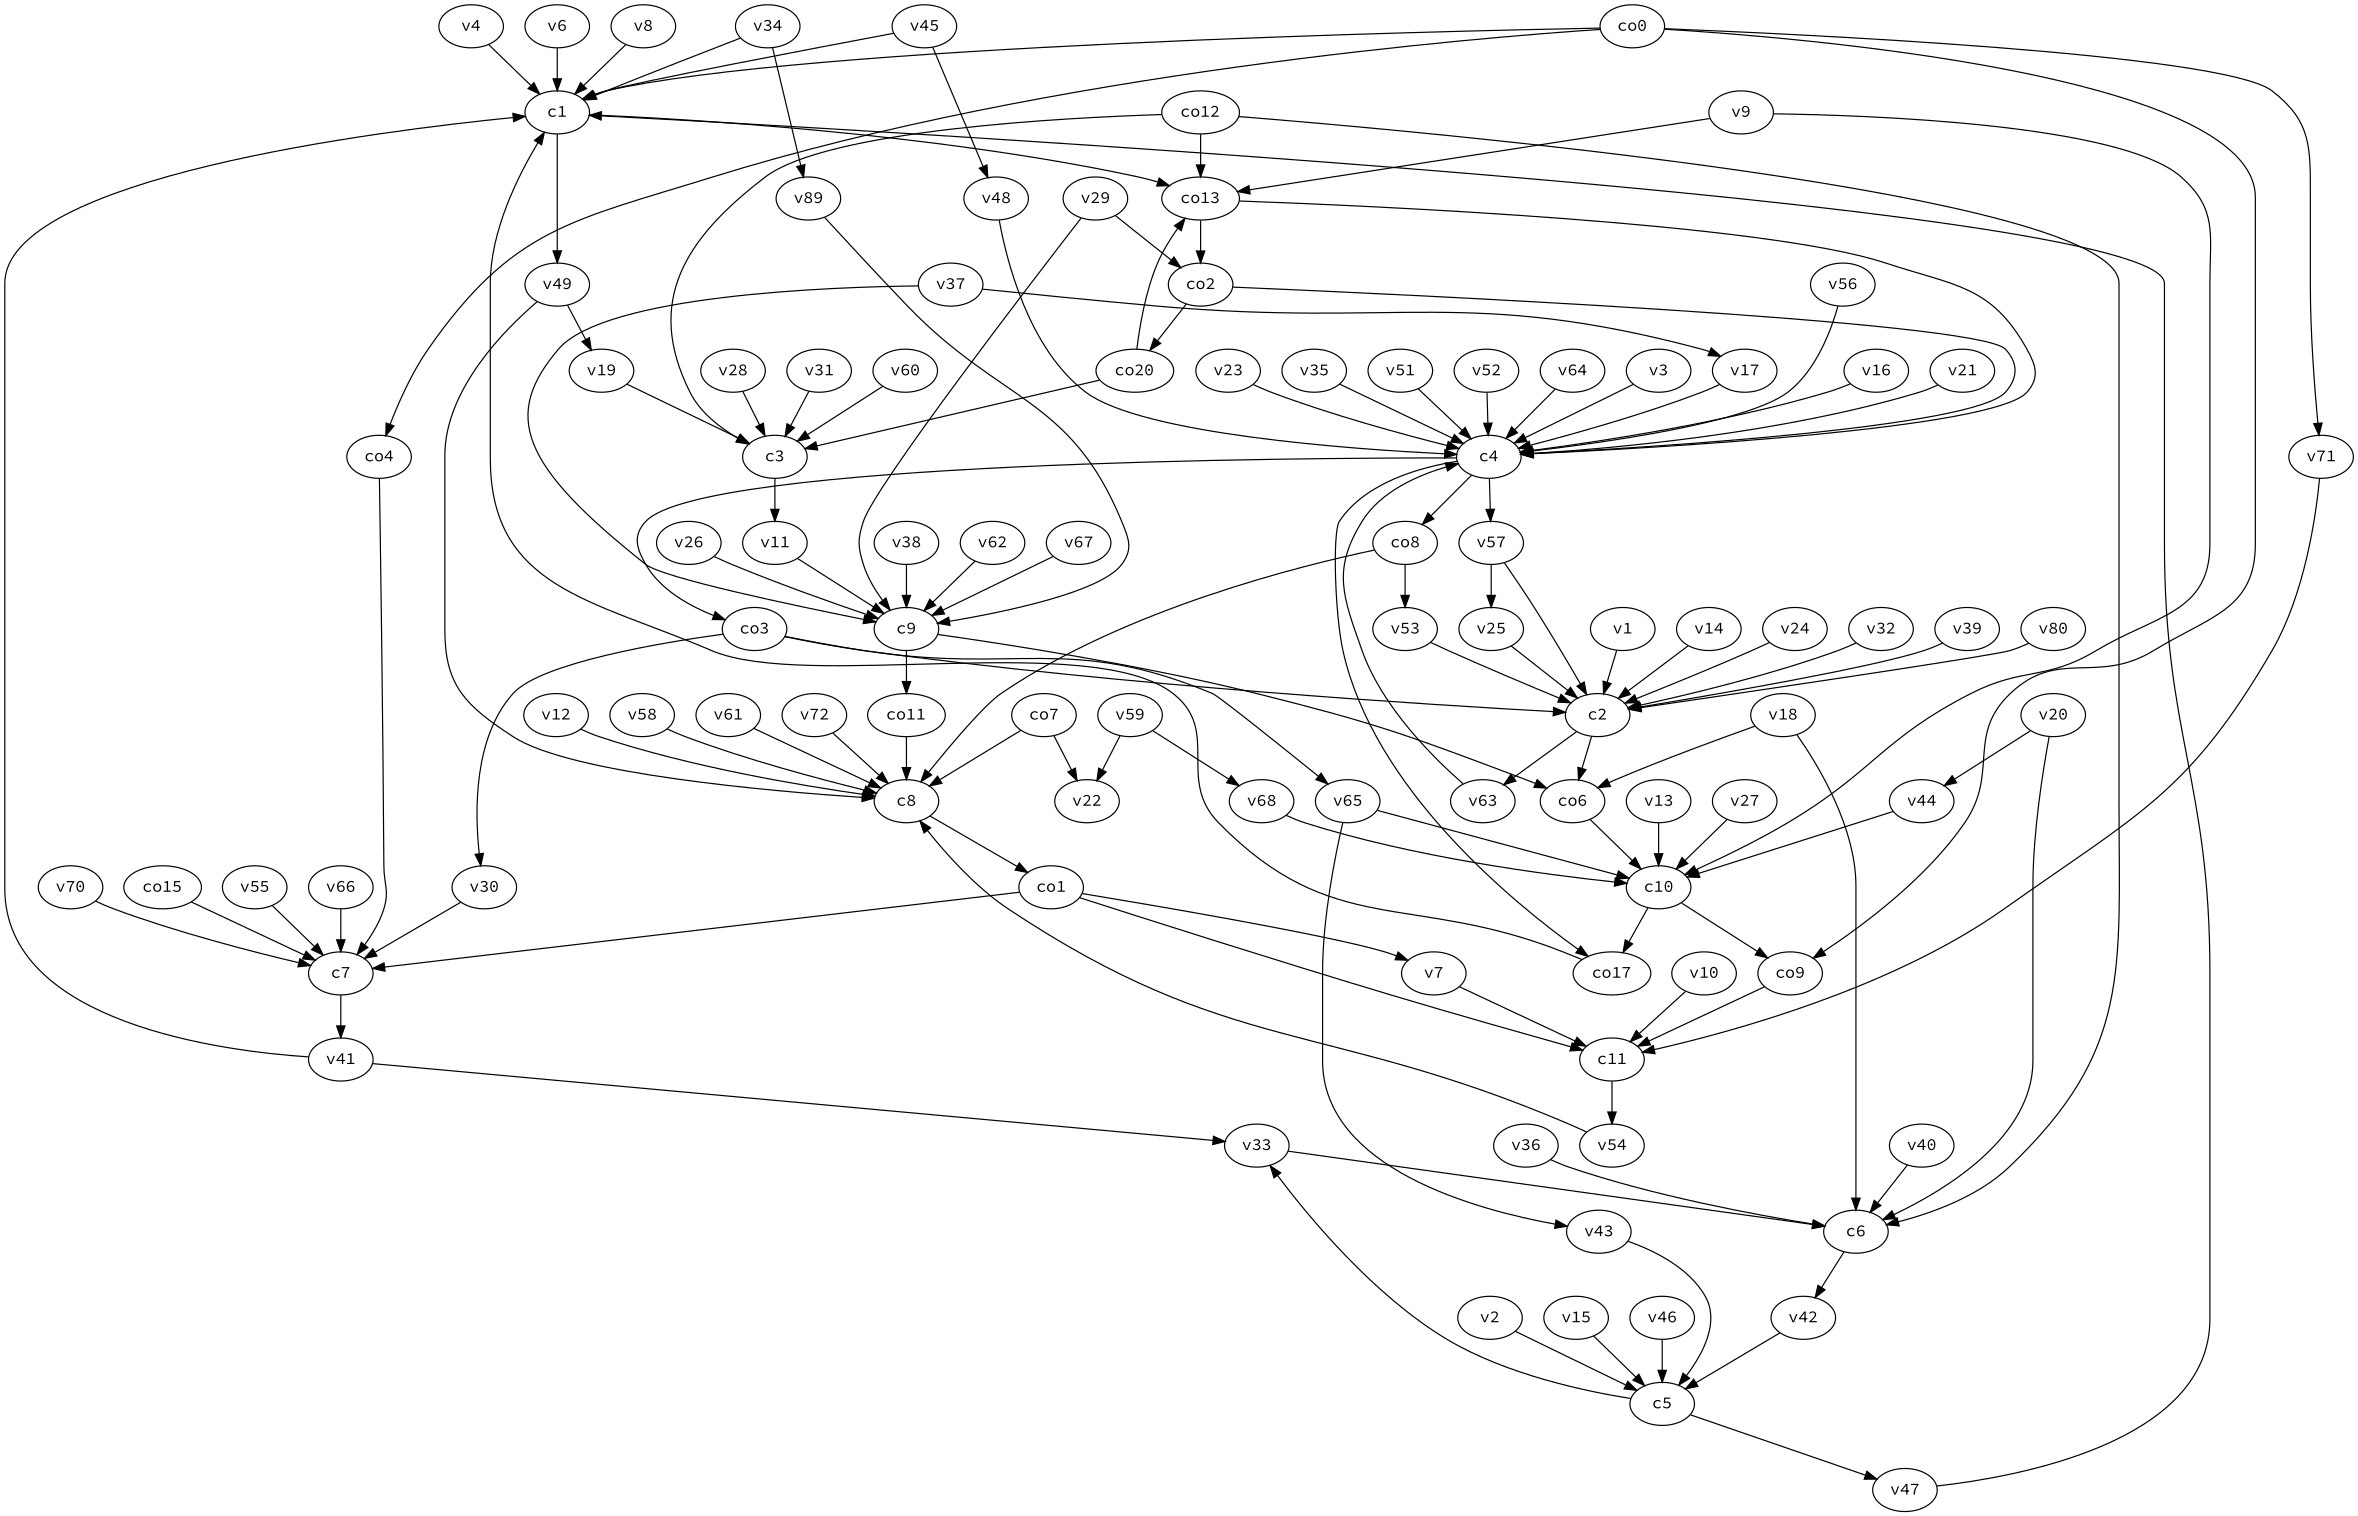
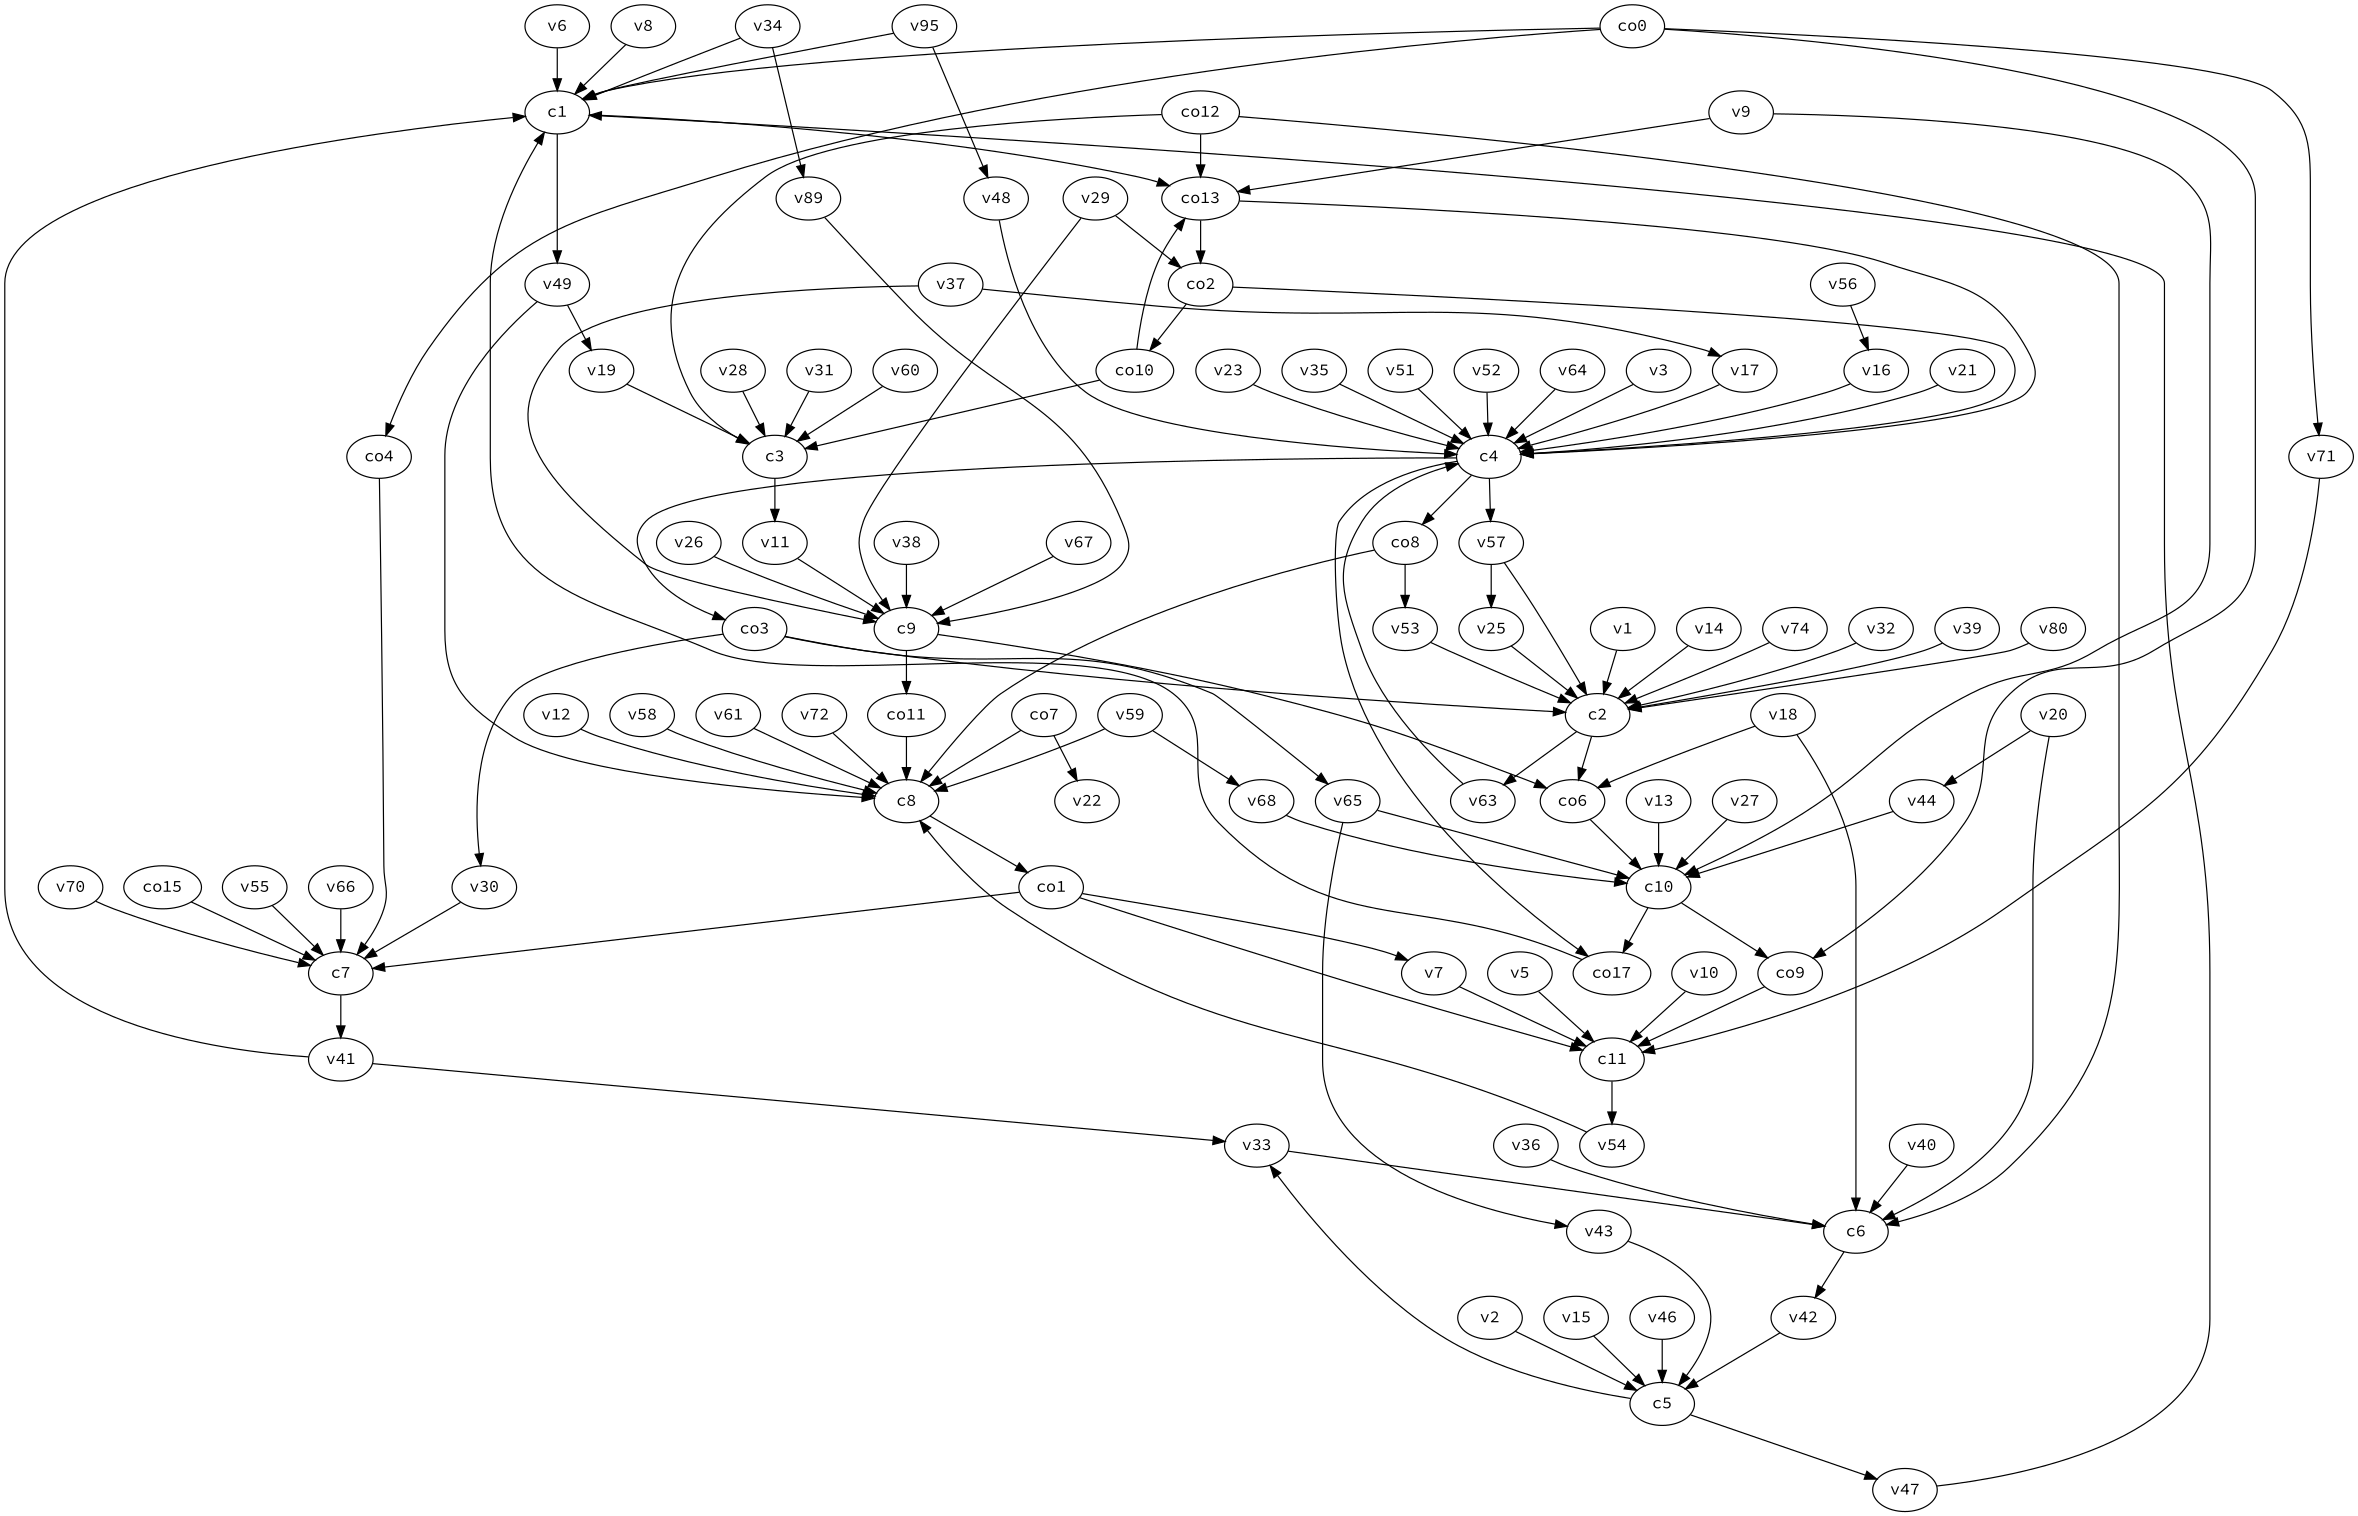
(471, 26) -> none
(924, 26) -> (924, 26)
(1135, 371) -> (1135, 371)
(1781, 396) -> (1855, 317)
(993, 543) -> none
(1795, 629) -> (1795, 629)
(1111, 753) -> (1026, 760)
none -> (1520, 973)
